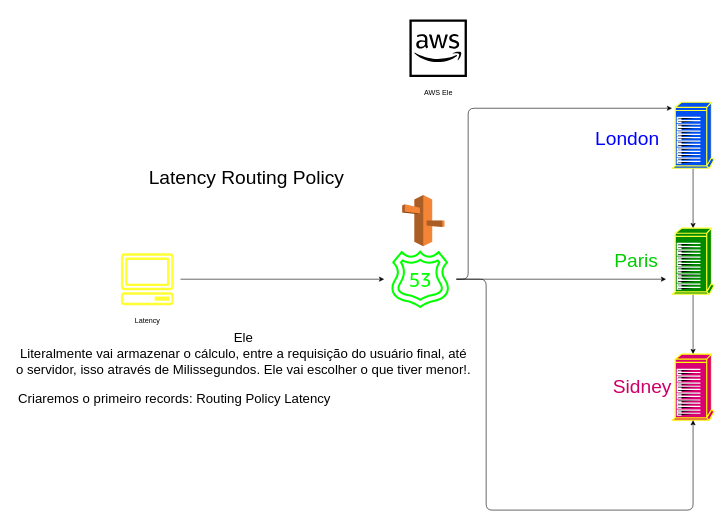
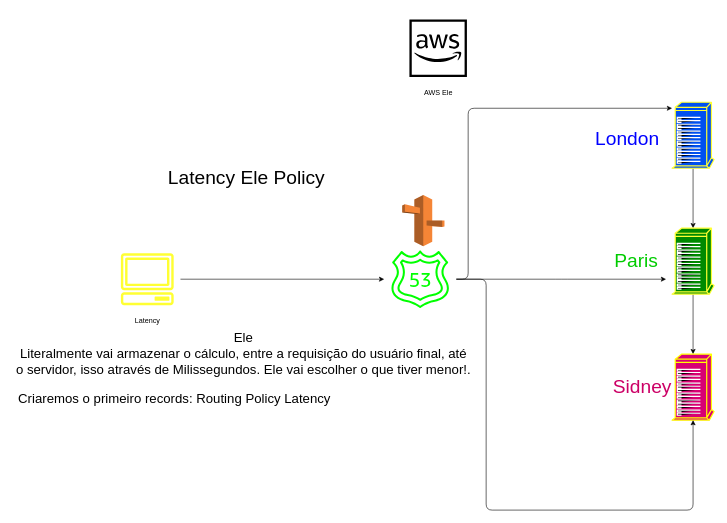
(247, 177) -> (247, 177)
